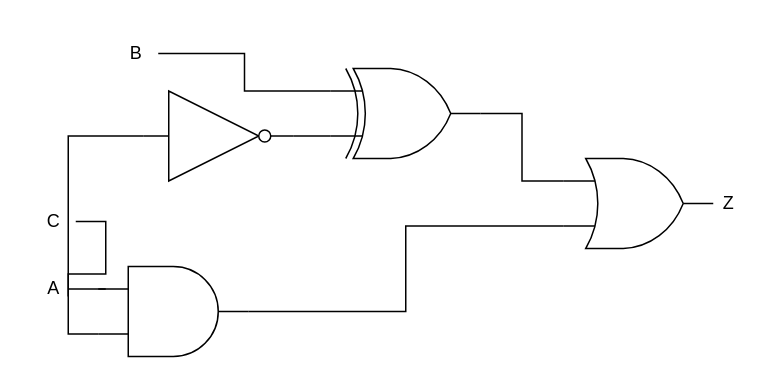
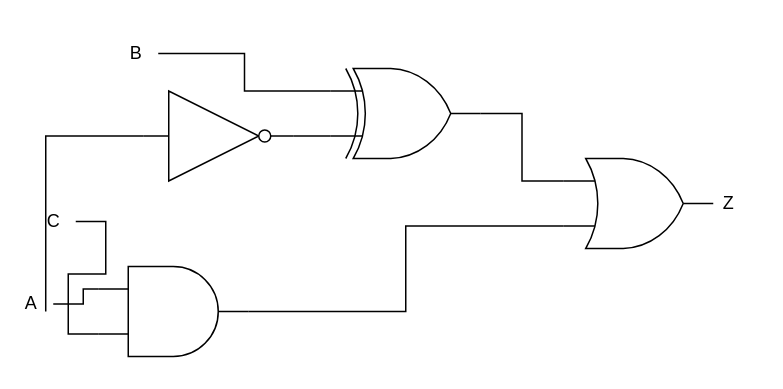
(53, 289) -> (31, 304)
